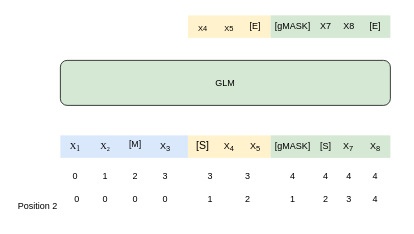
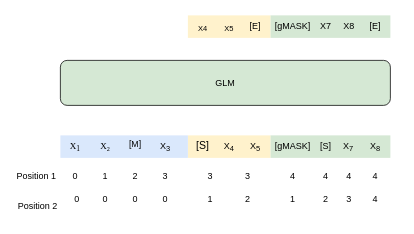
none -> (38, 177)
